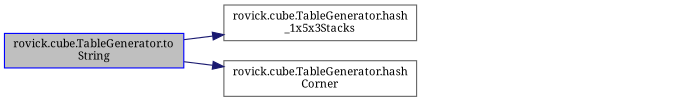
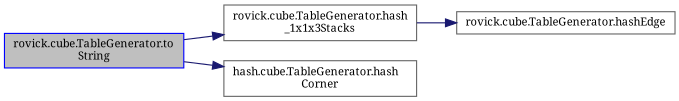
(320, 23) -> (320, 23)
none -> (566, 23)
(320, 79) -> (320, 79)
